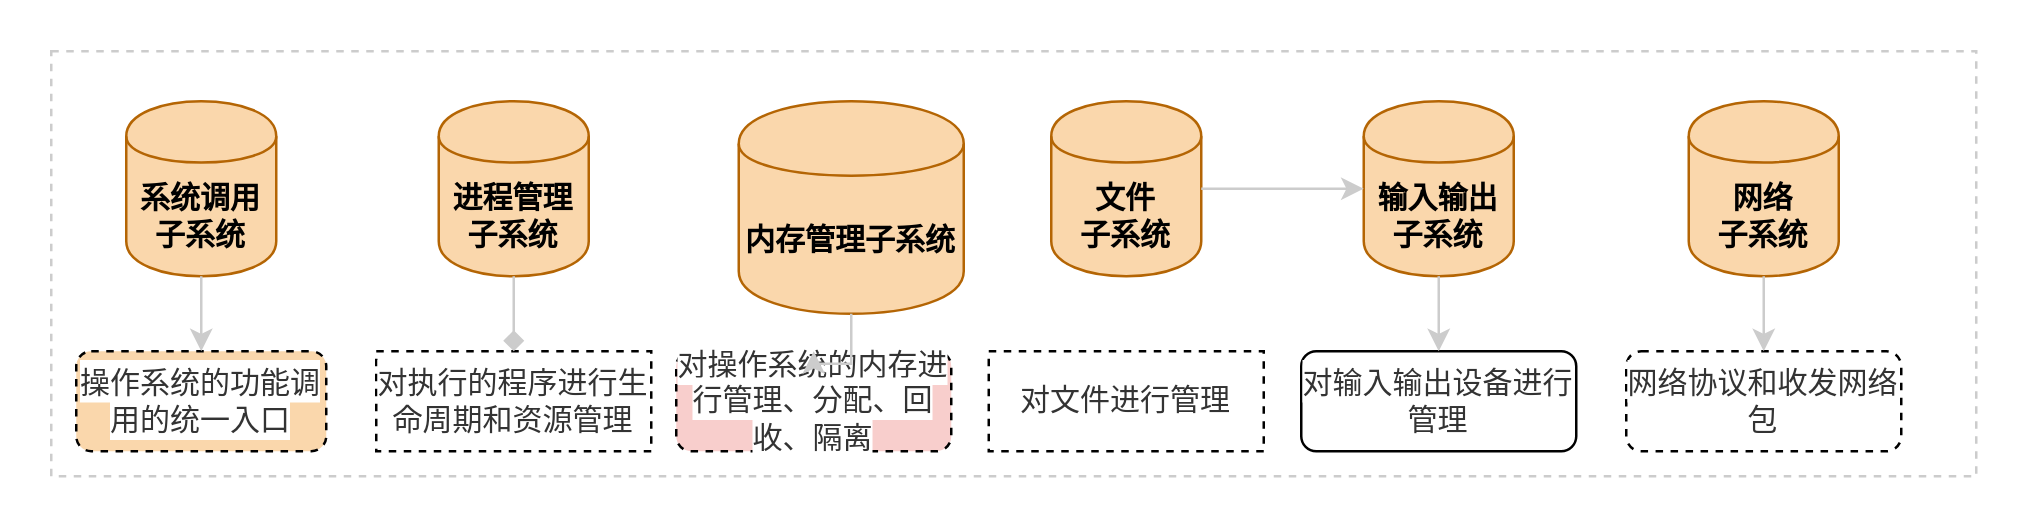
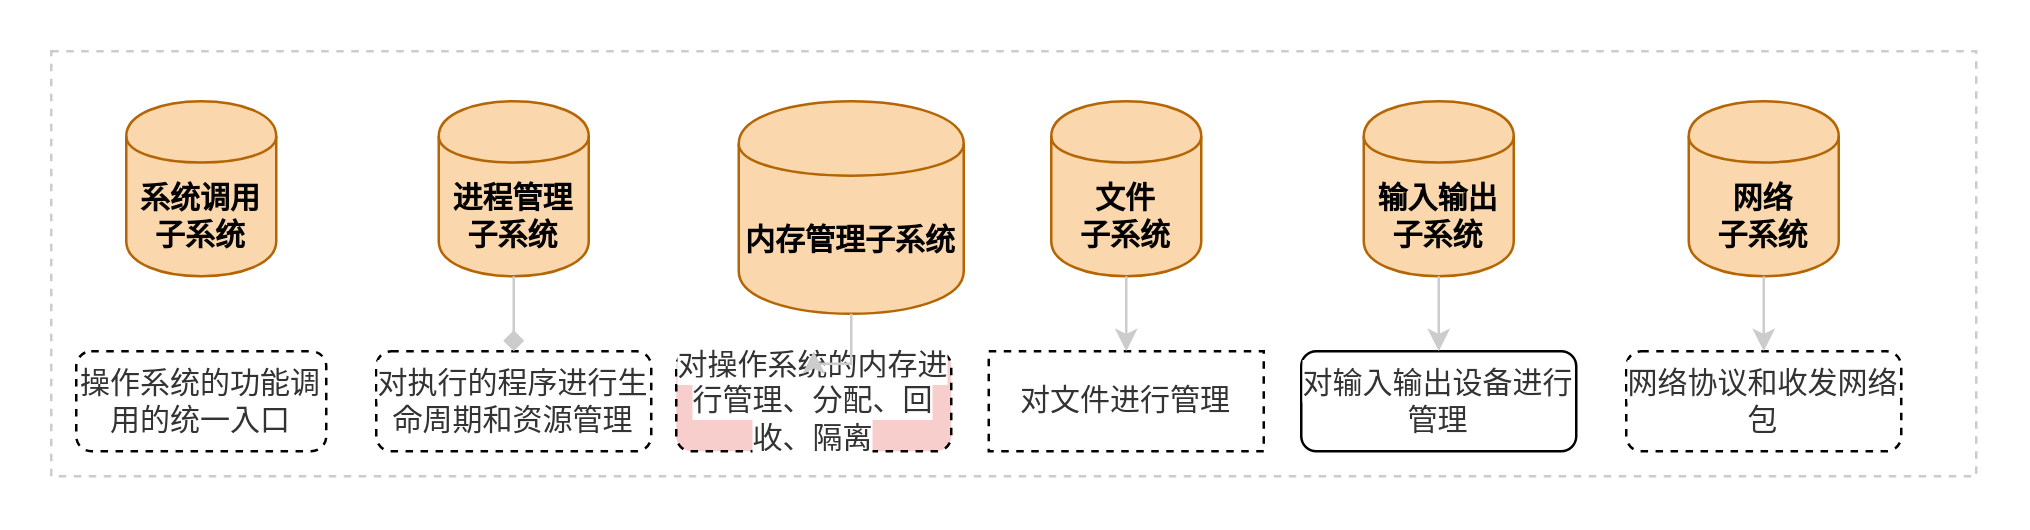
(1202, 189) -> (1126, 277)
(201, 277) -> none
(201, 401) -> (201, 401)
(514, 401) -> (514, 401)
